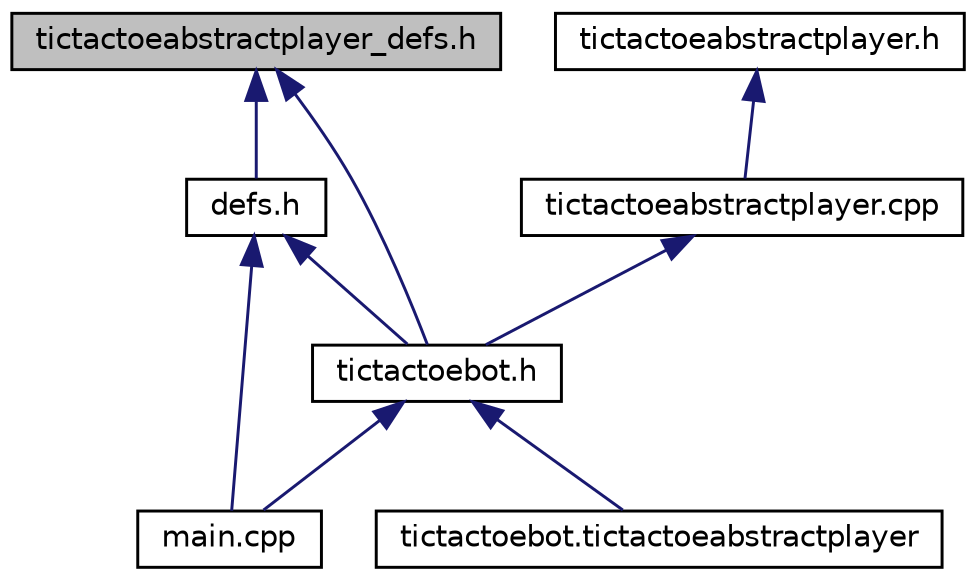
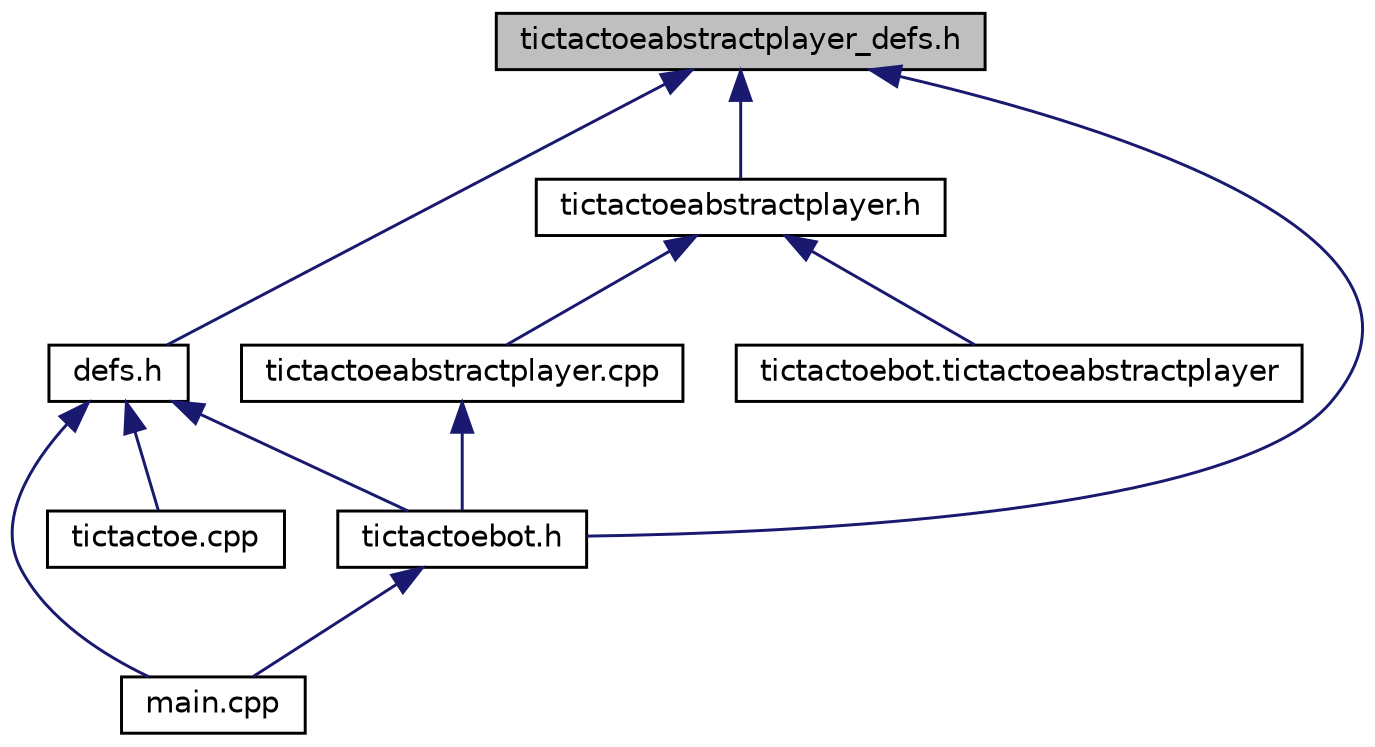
none -> (741, 140)
(560, 465) -> (893, 298)
none -> (166, 539)
